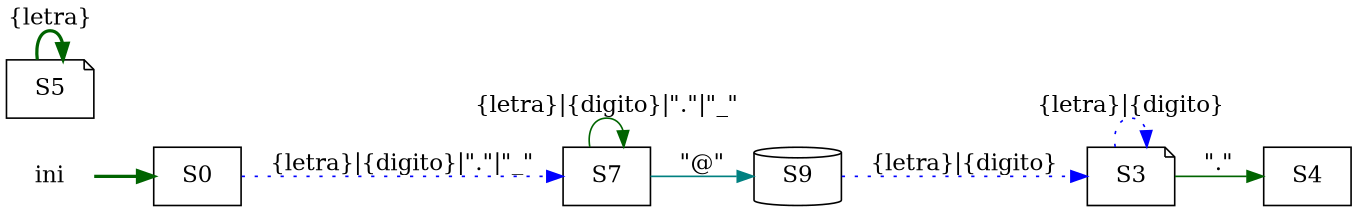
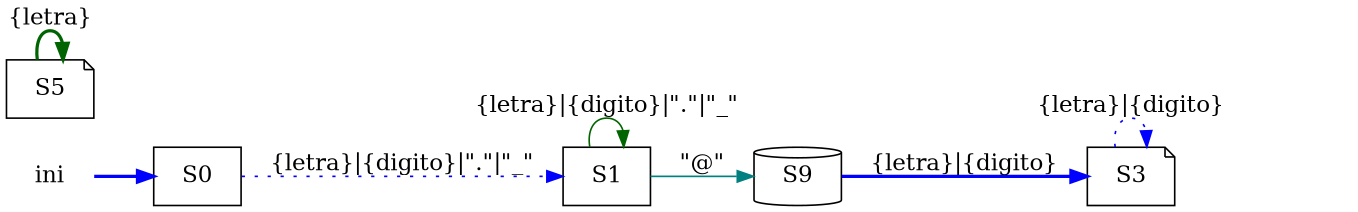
(116, 176) -> (116, 176)
(607, 176) -> (607, 176)
(956, 176) -> (956, 176)
(1307, 176) -> none
